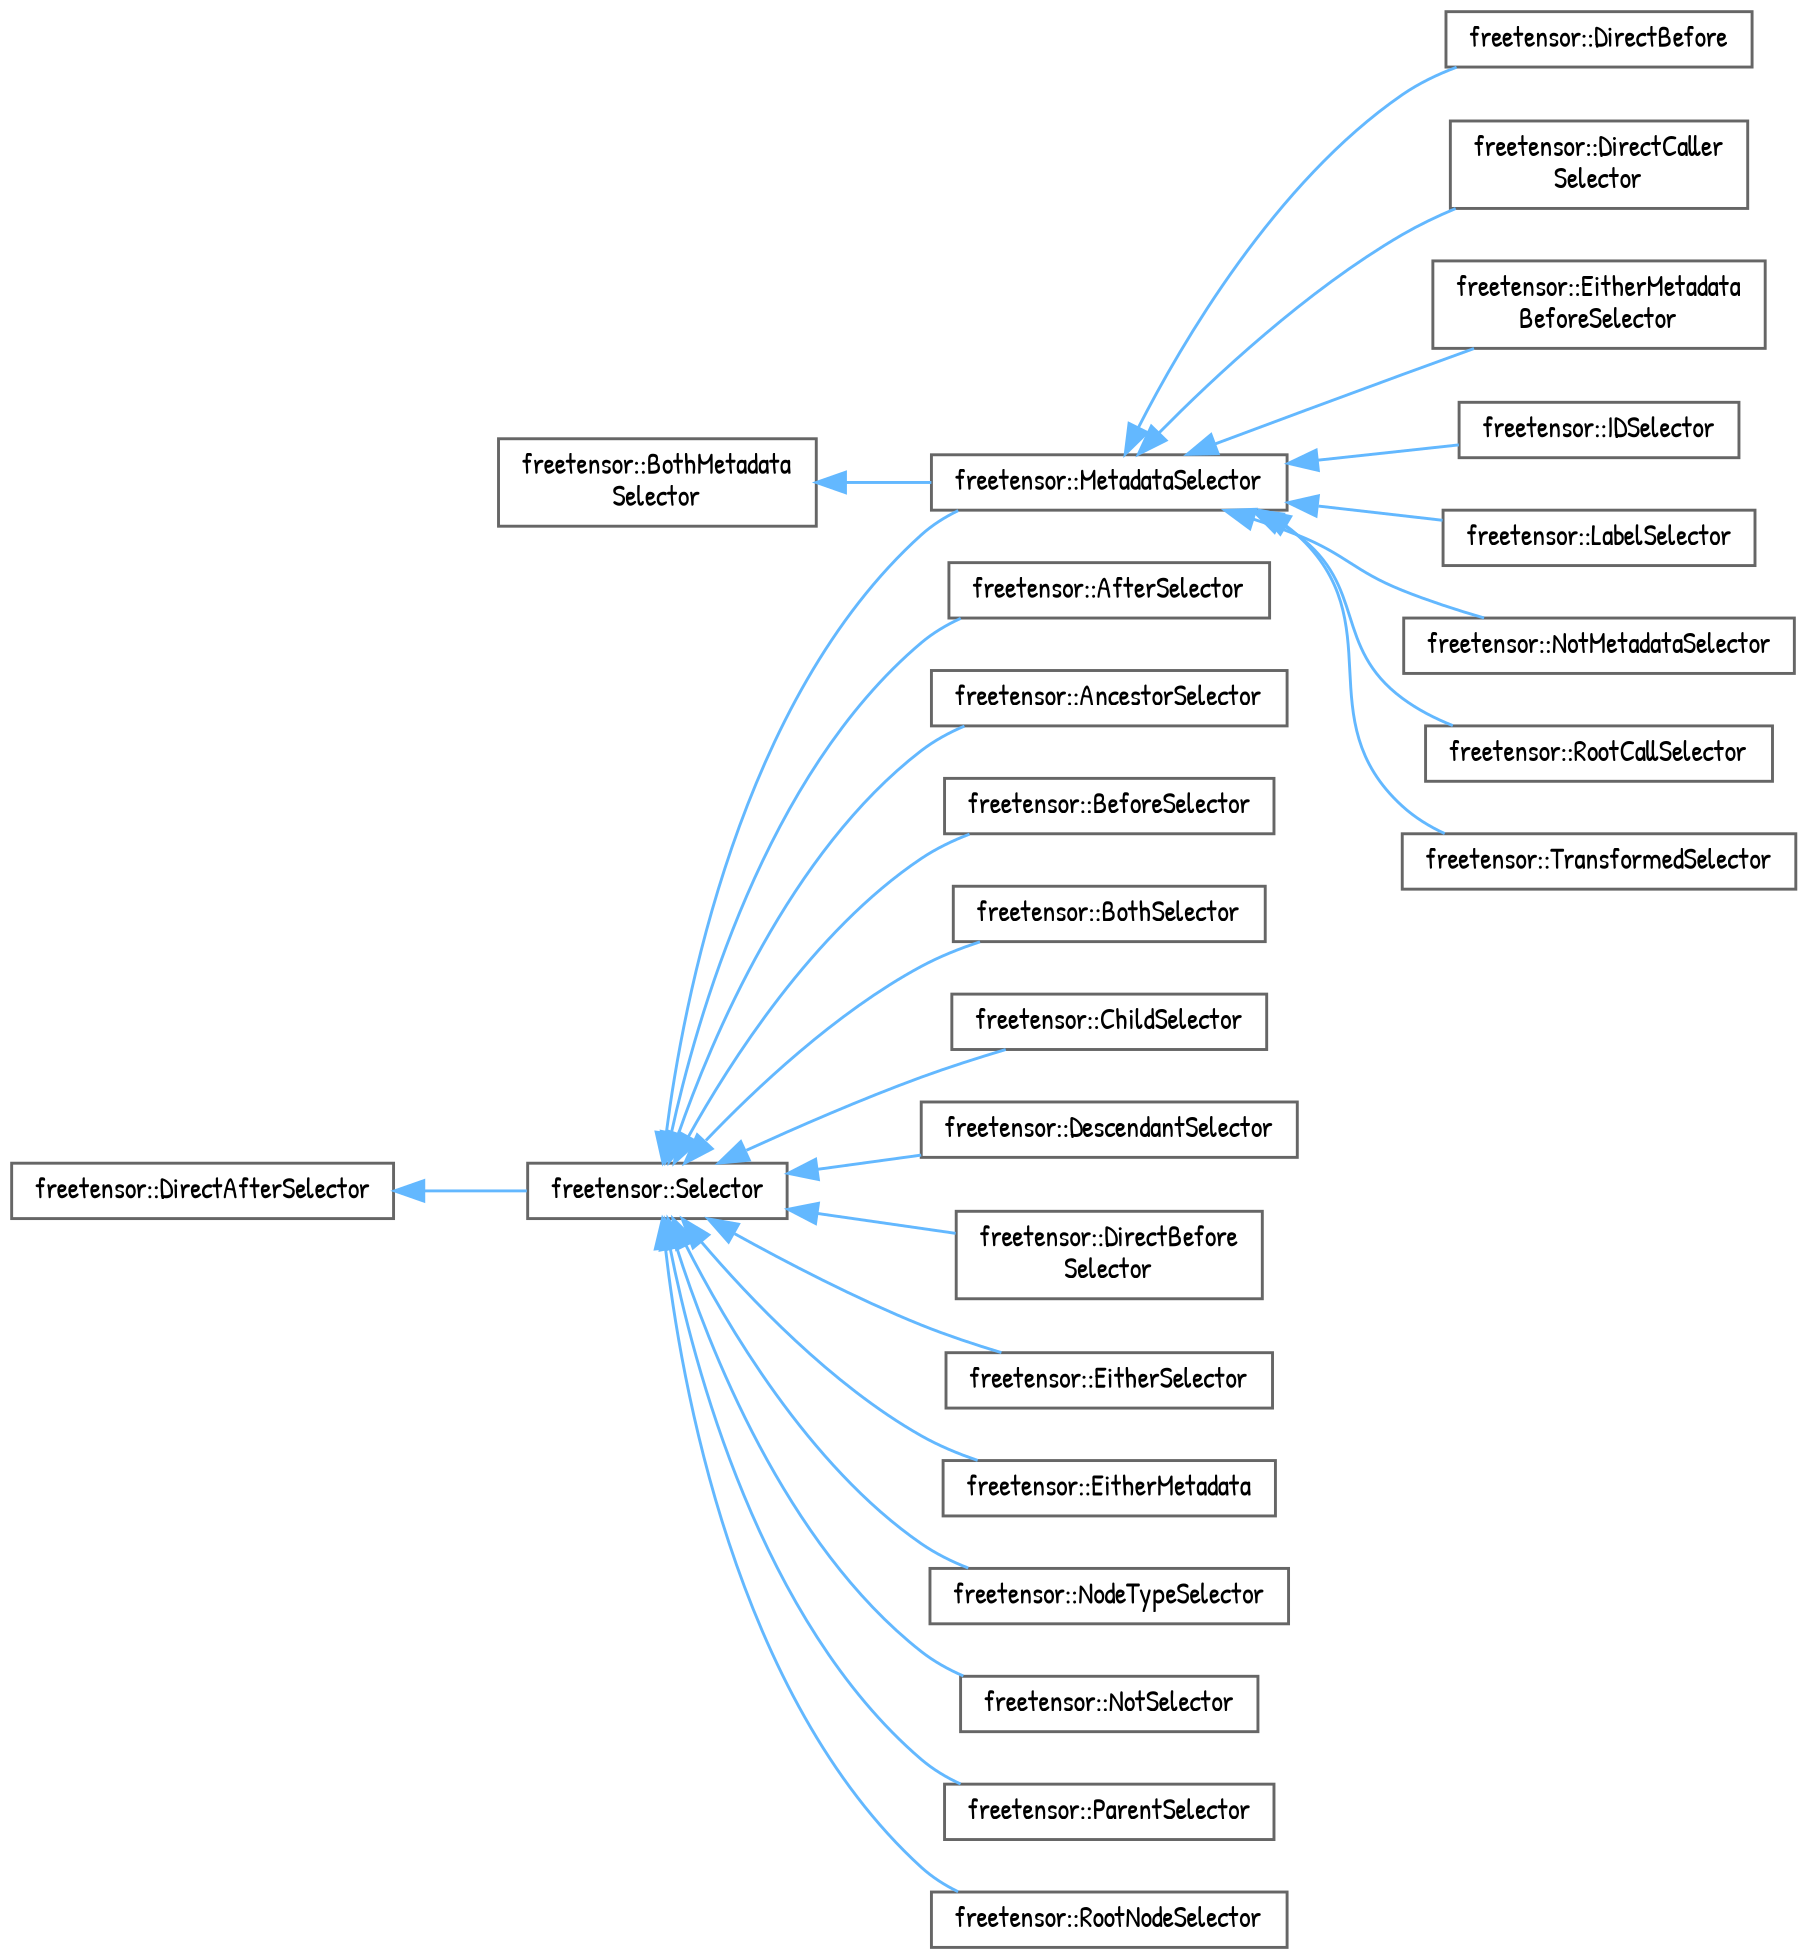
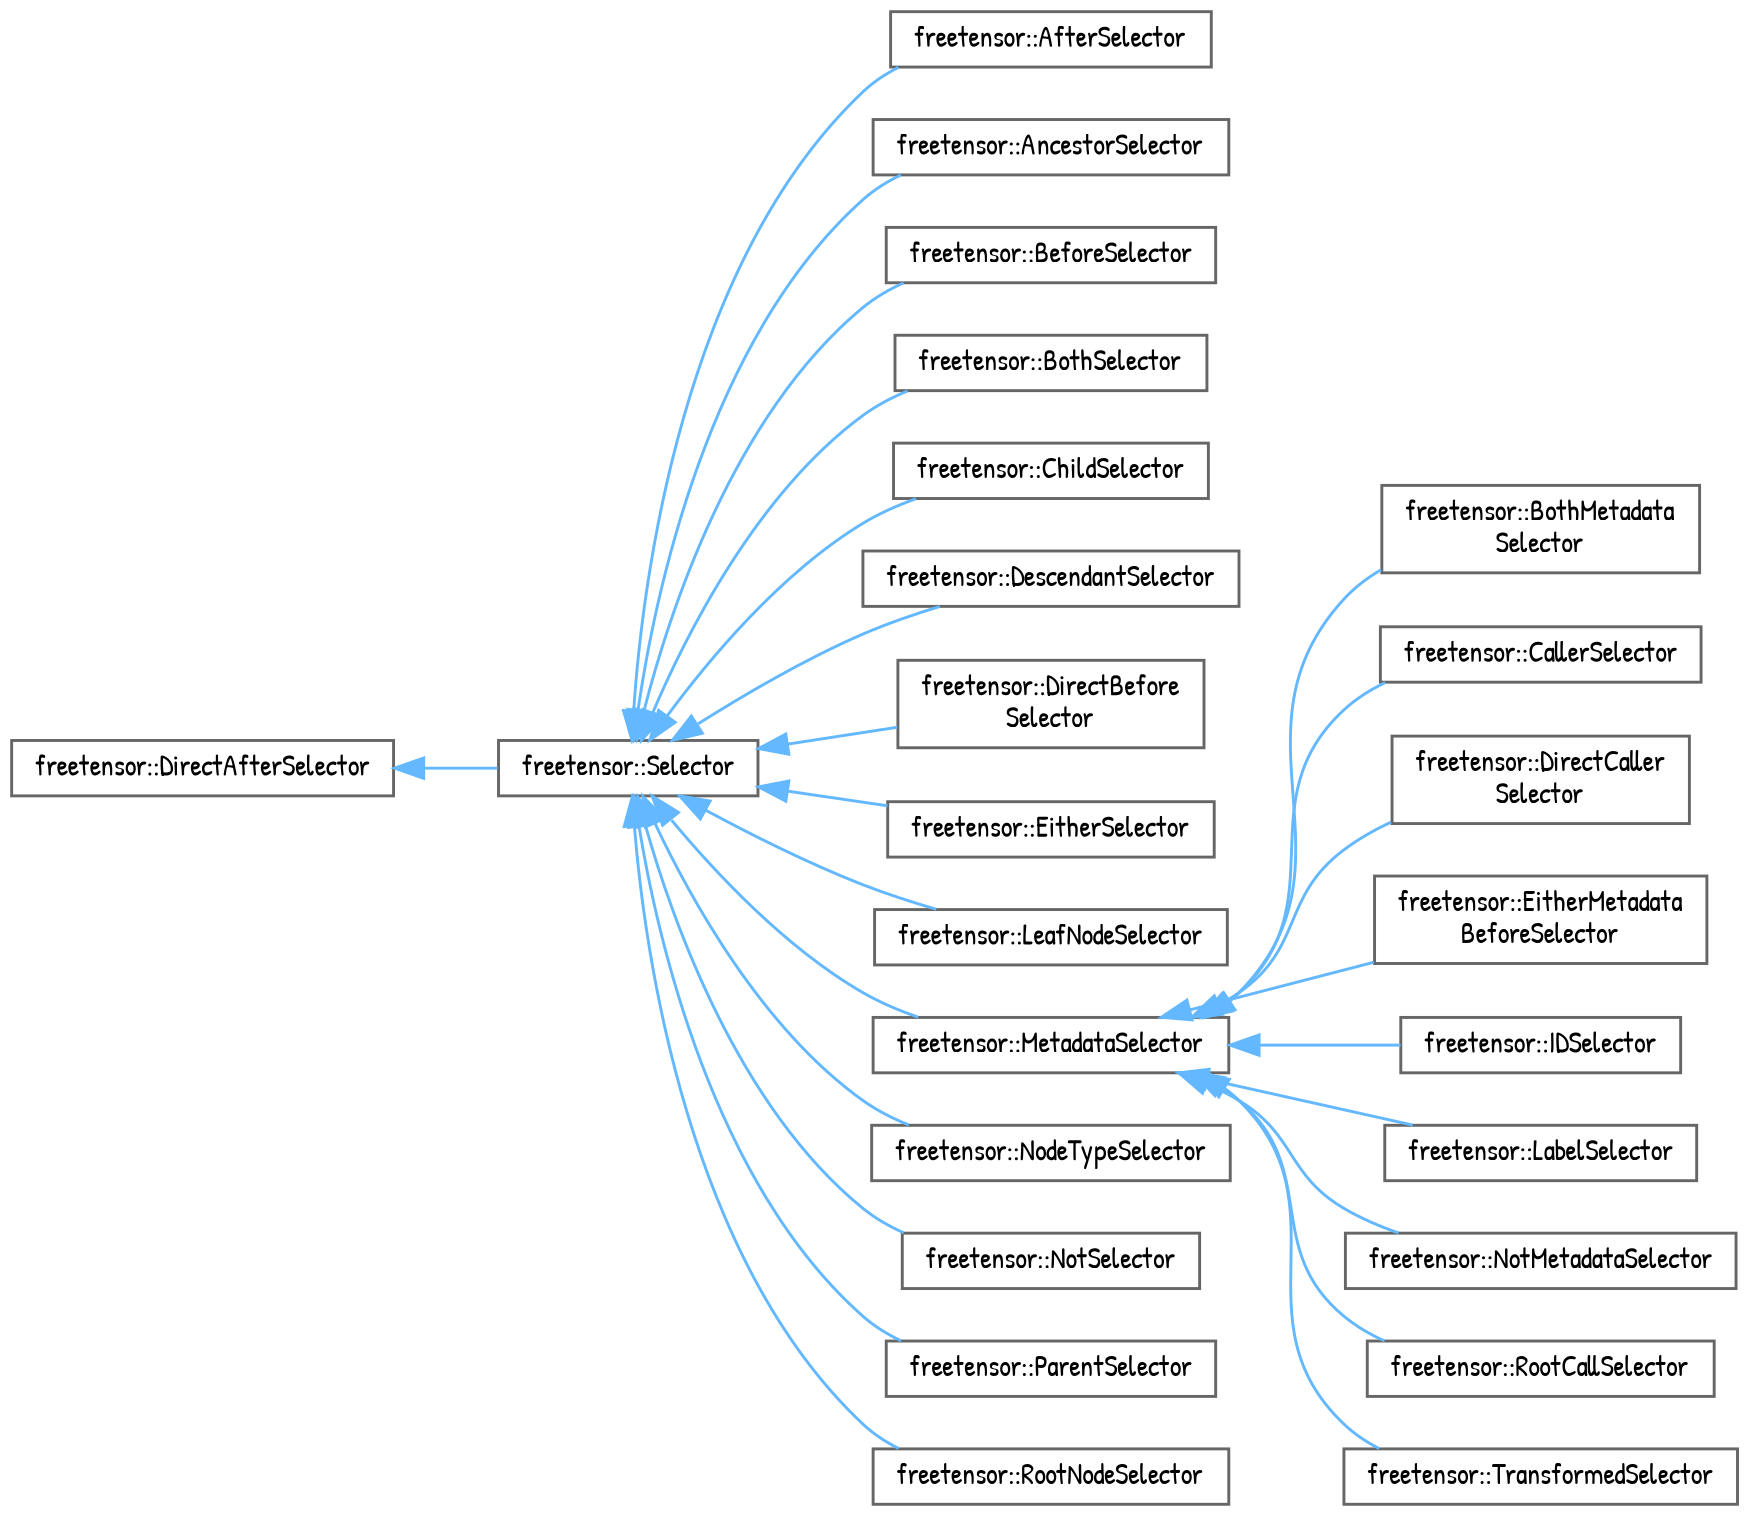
(1599, 39) -> (1541, 654)
(888, 482) -> (1291, 755)
(1109, 1488) -> (1051, 937)
